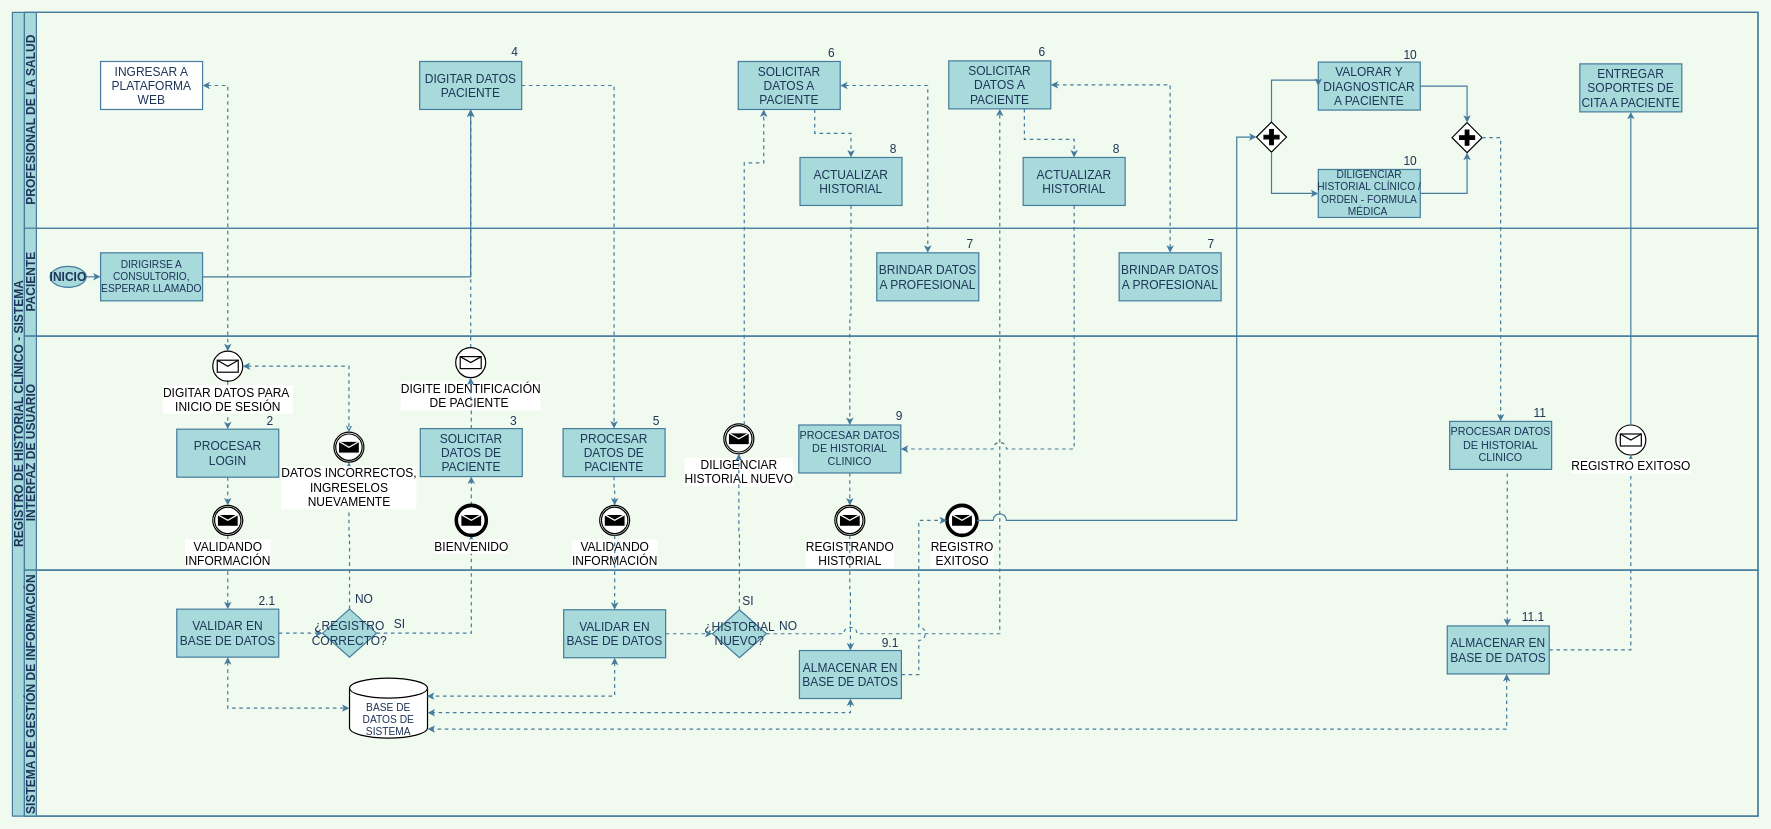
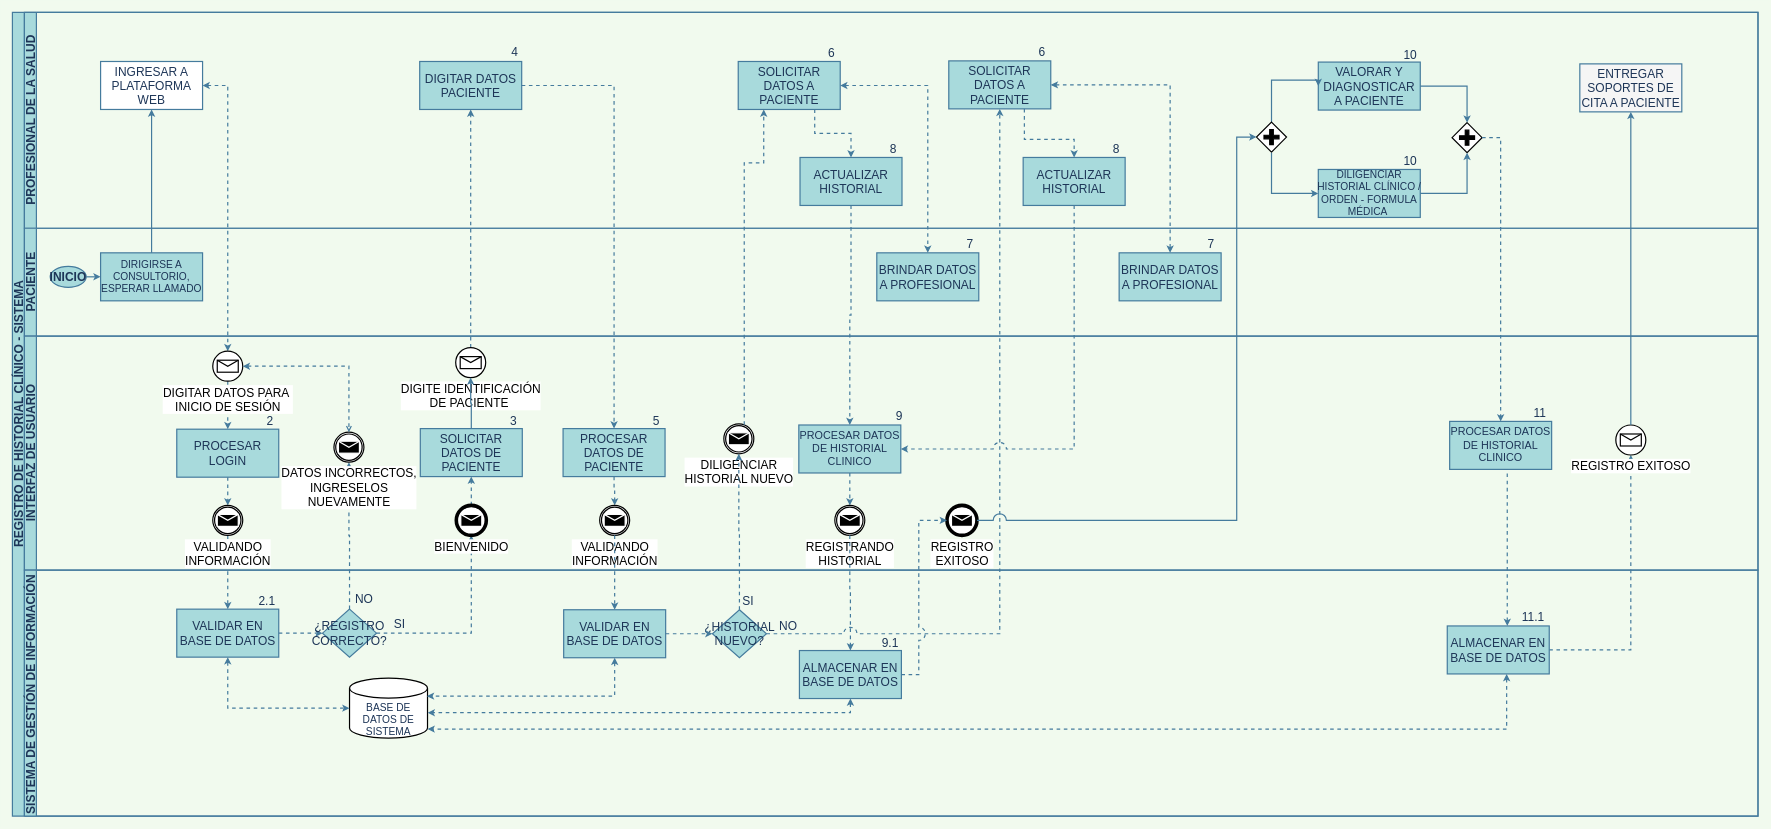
(1631, 88) -> (1631, 88)
(335, 277) -> (152, 184)
(471, 404) -> (471, 404)
